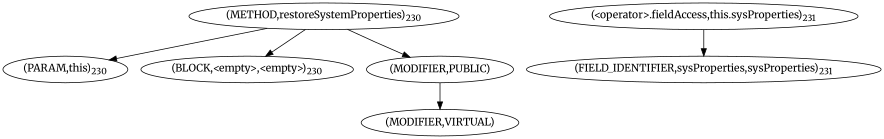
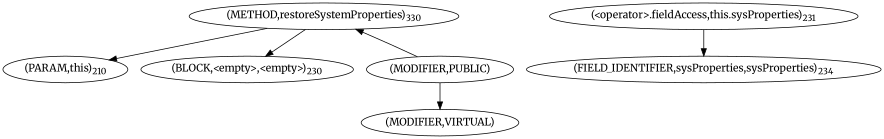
(414, 15) -> (414, 15)
(375, 42) -> (390, 44)
(99, 68) -> (99, 68)
(826, 68) -> (826, 68)
